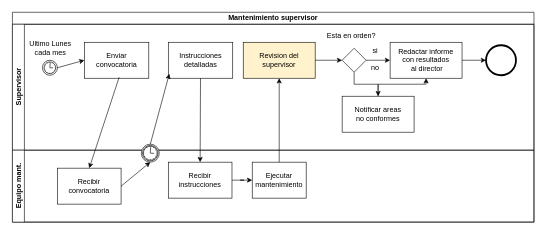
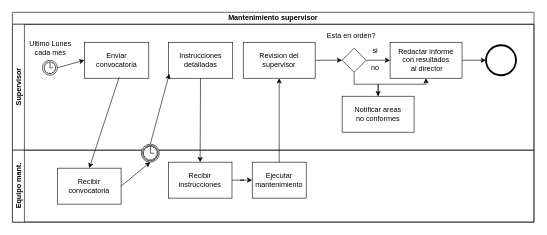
(279, 60) -> (279, 60)
